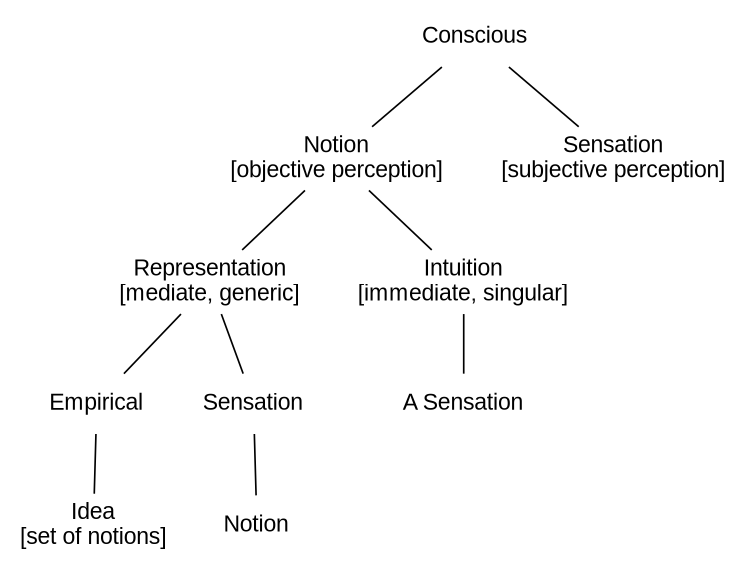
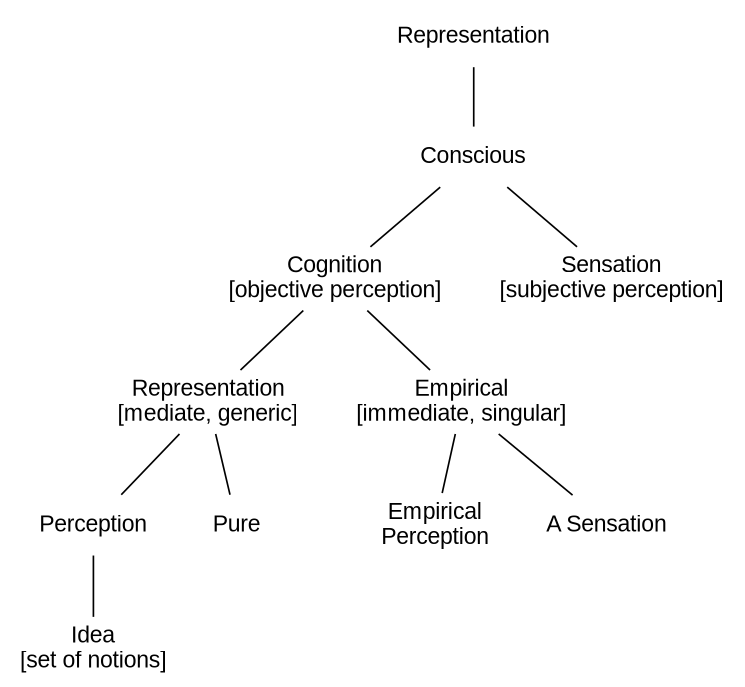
none -> (474, 37)
(337, 158) -> (335, 279)
(464, 282) -> (462, 402)
(97, 404) -> (93, 525)
(254, 404) -> (237, 525)
(257, 525) -> none
none -> (435, 525)
